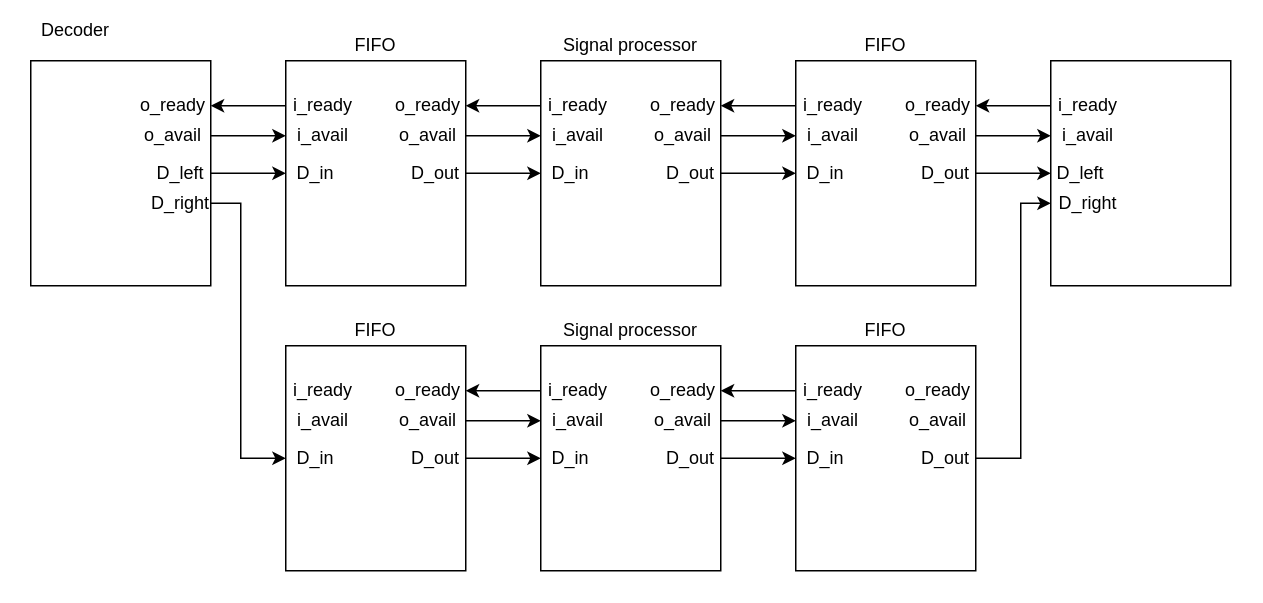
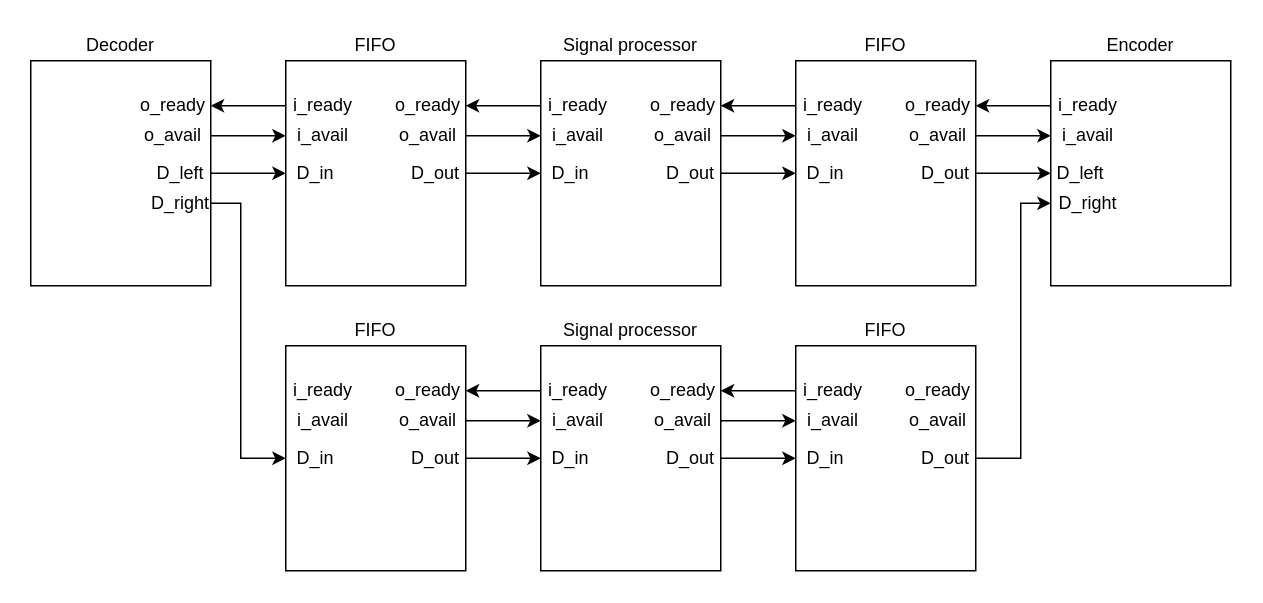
(76, 31) -> (121, 46)
none -> (1141, 46)
